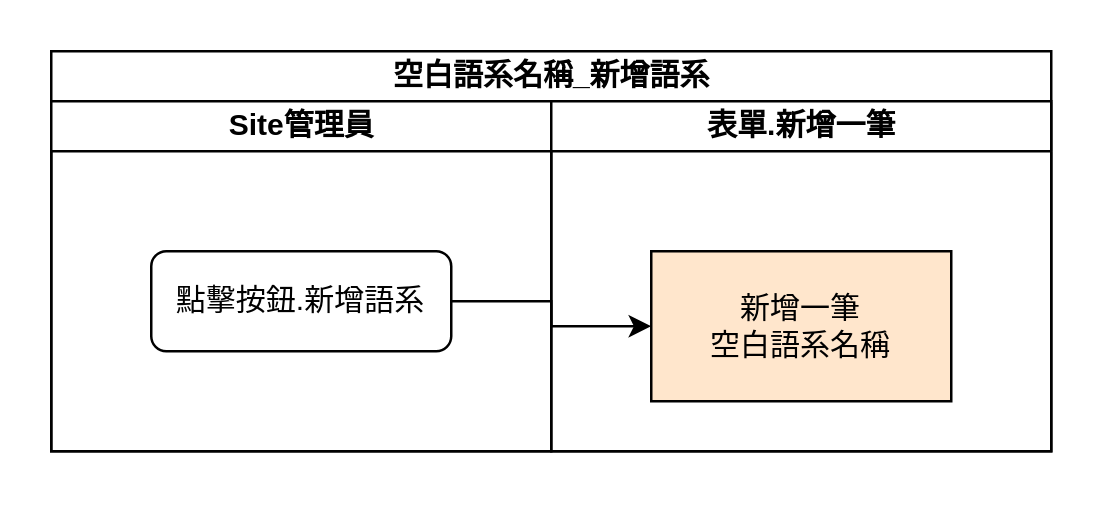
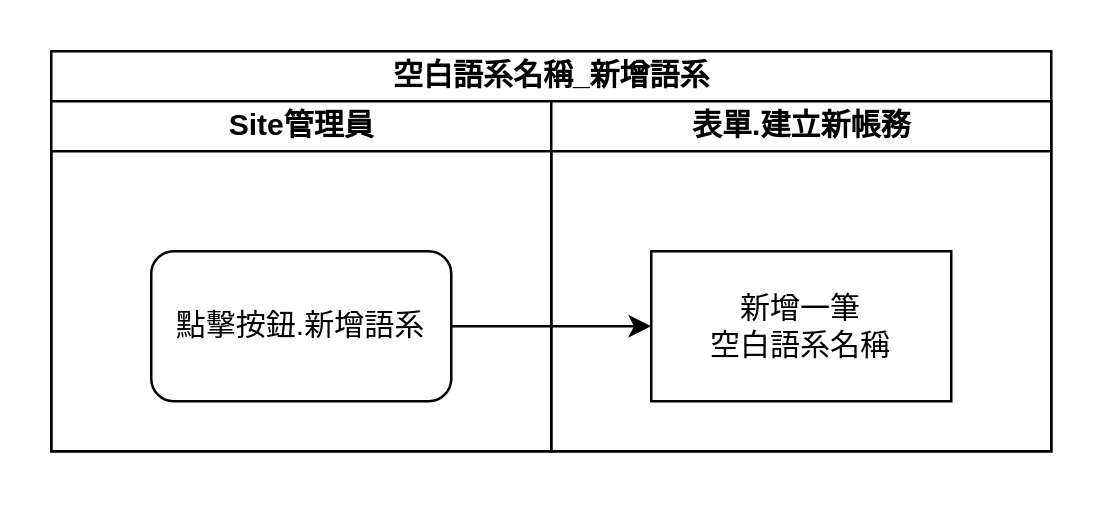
(803, 126) -> (803, 126)
(301, 301) -> (301, 326)
(801, 326) -> (801, 326)
